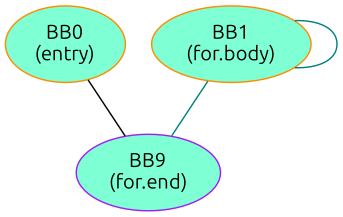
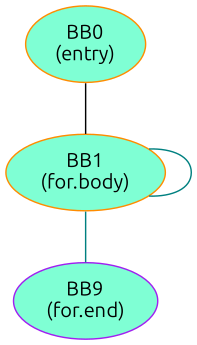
(107, 108) -> (86, 109)
